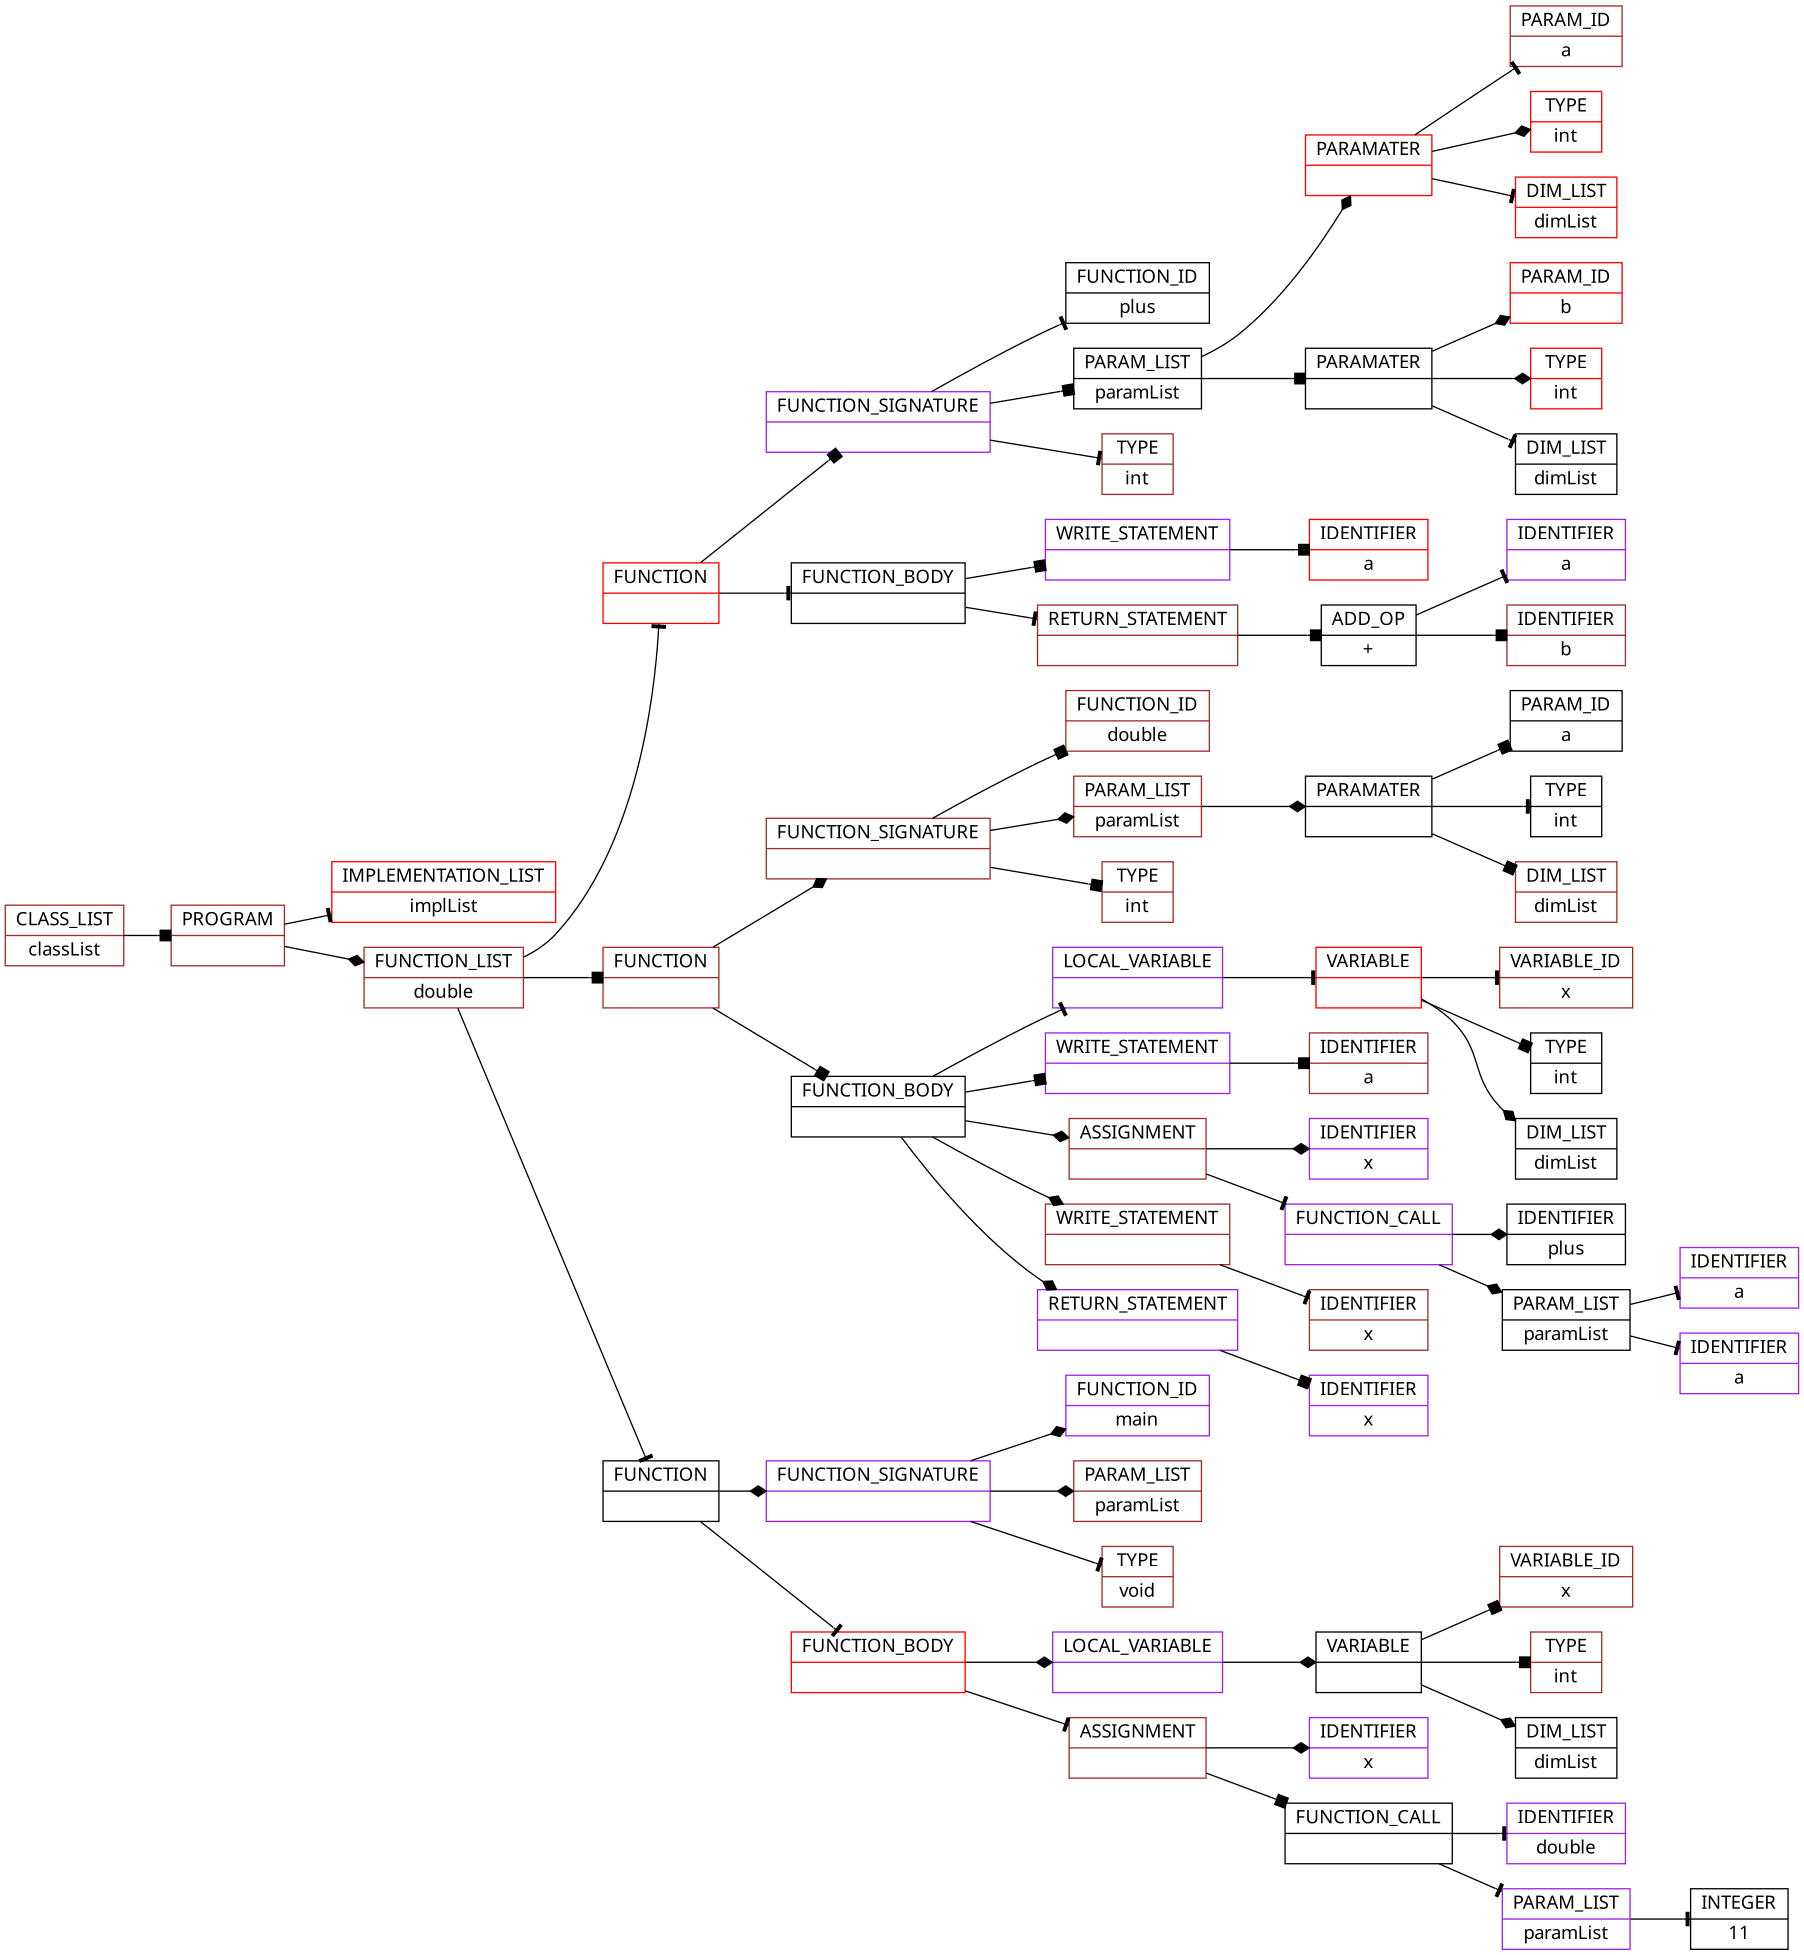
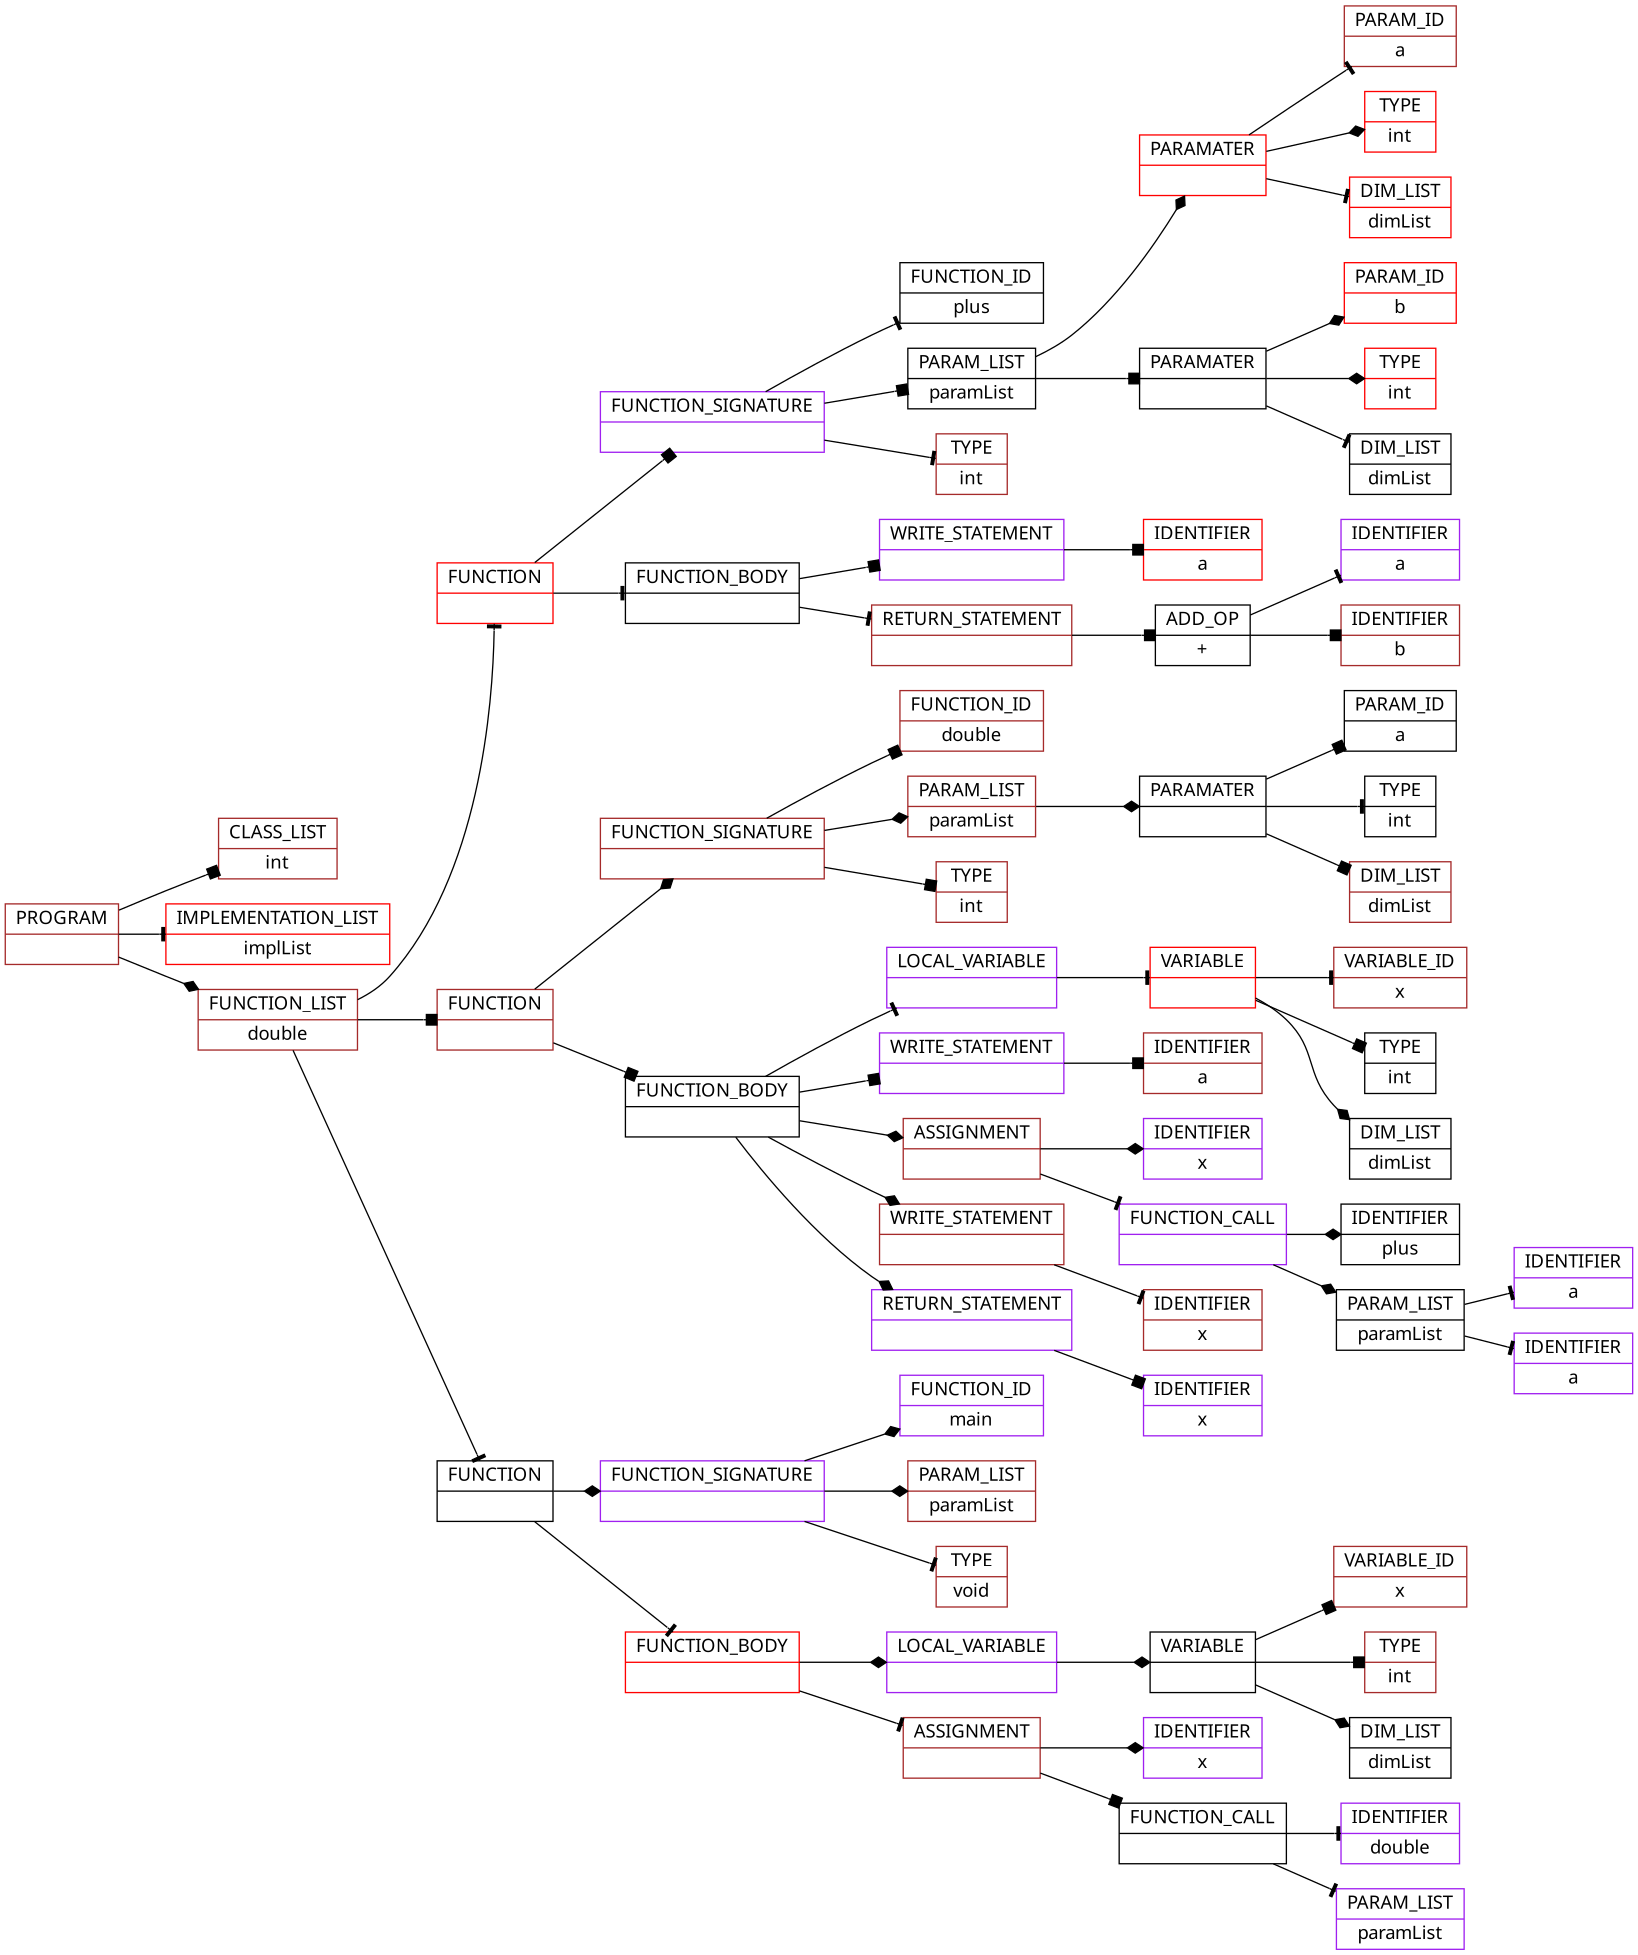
(141, 935) -> (162, 892)
(65, 950) -> (278, 863)
(1739, 1919) -> none
